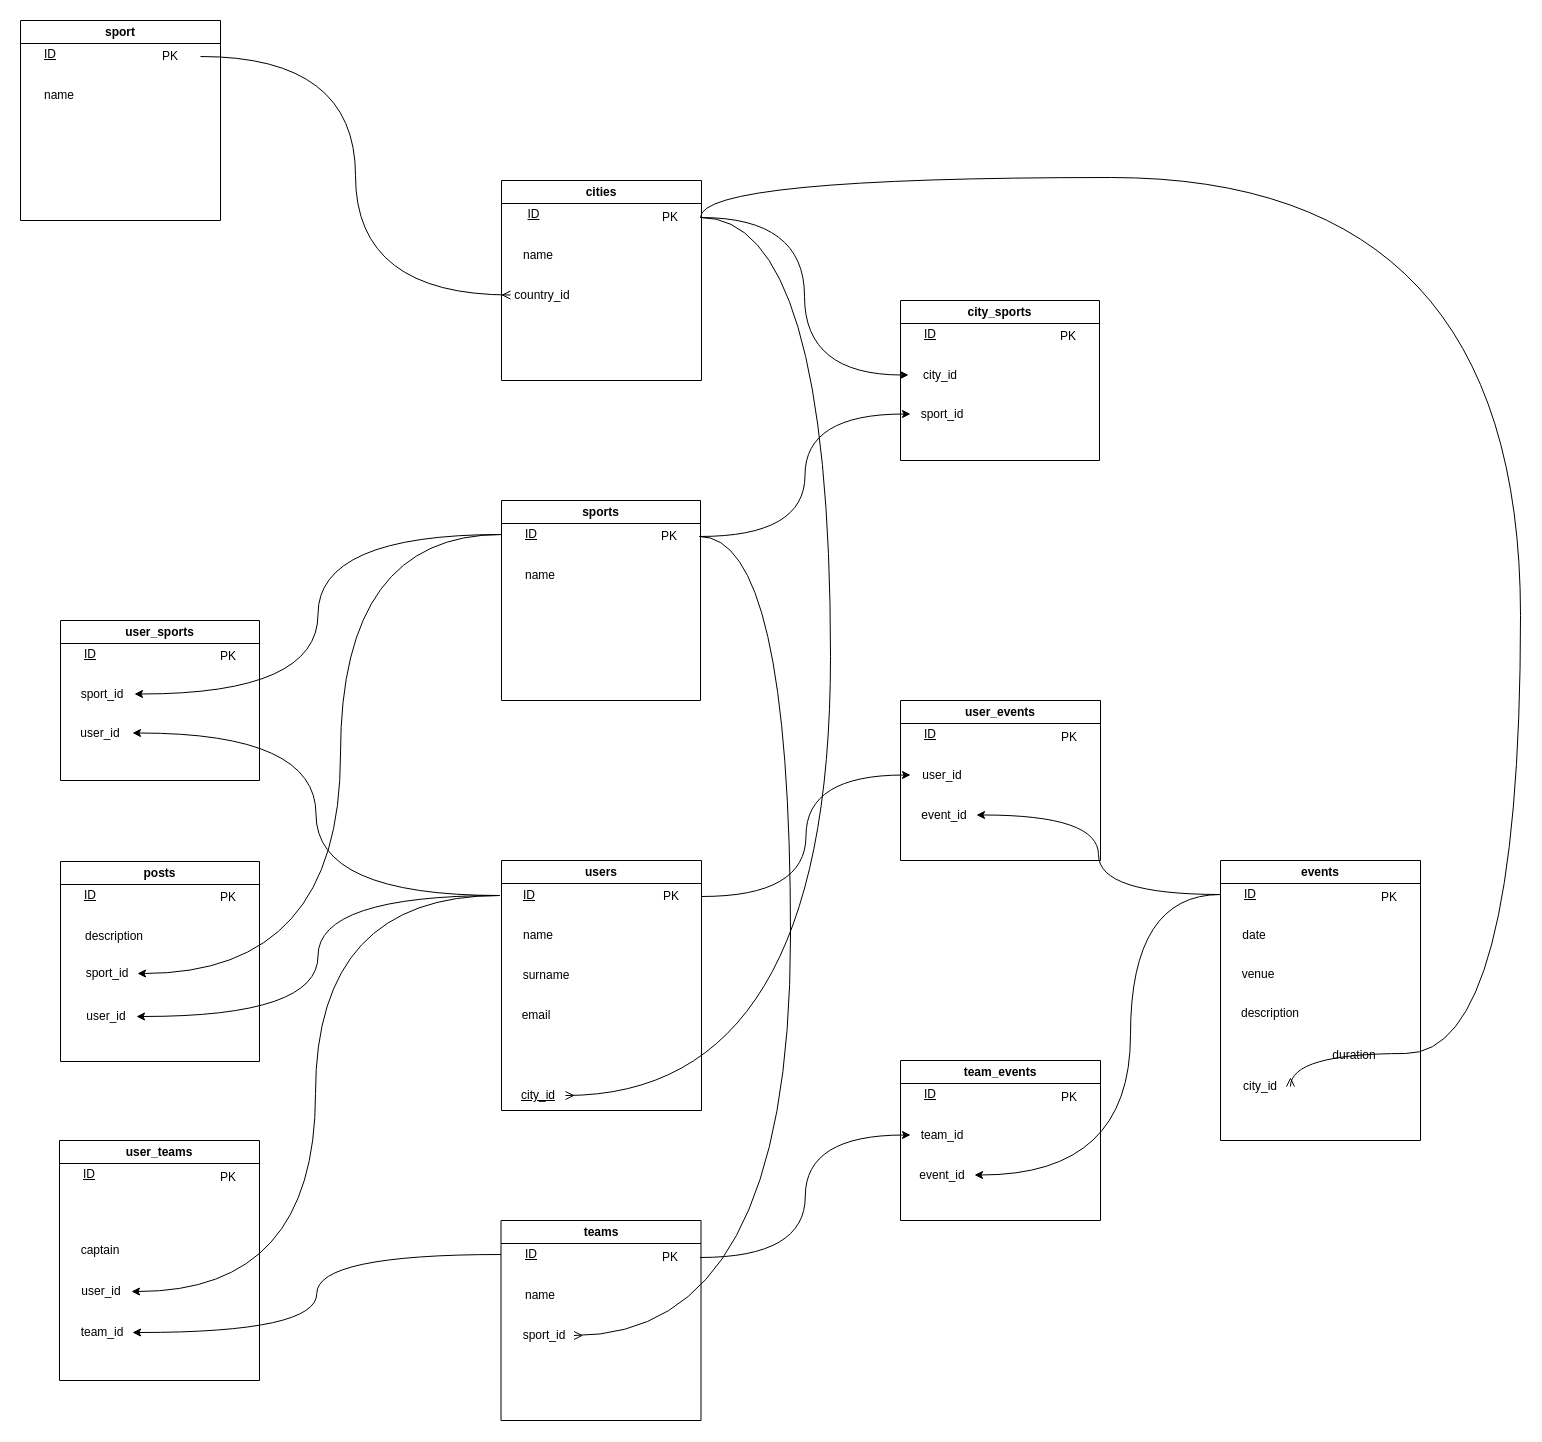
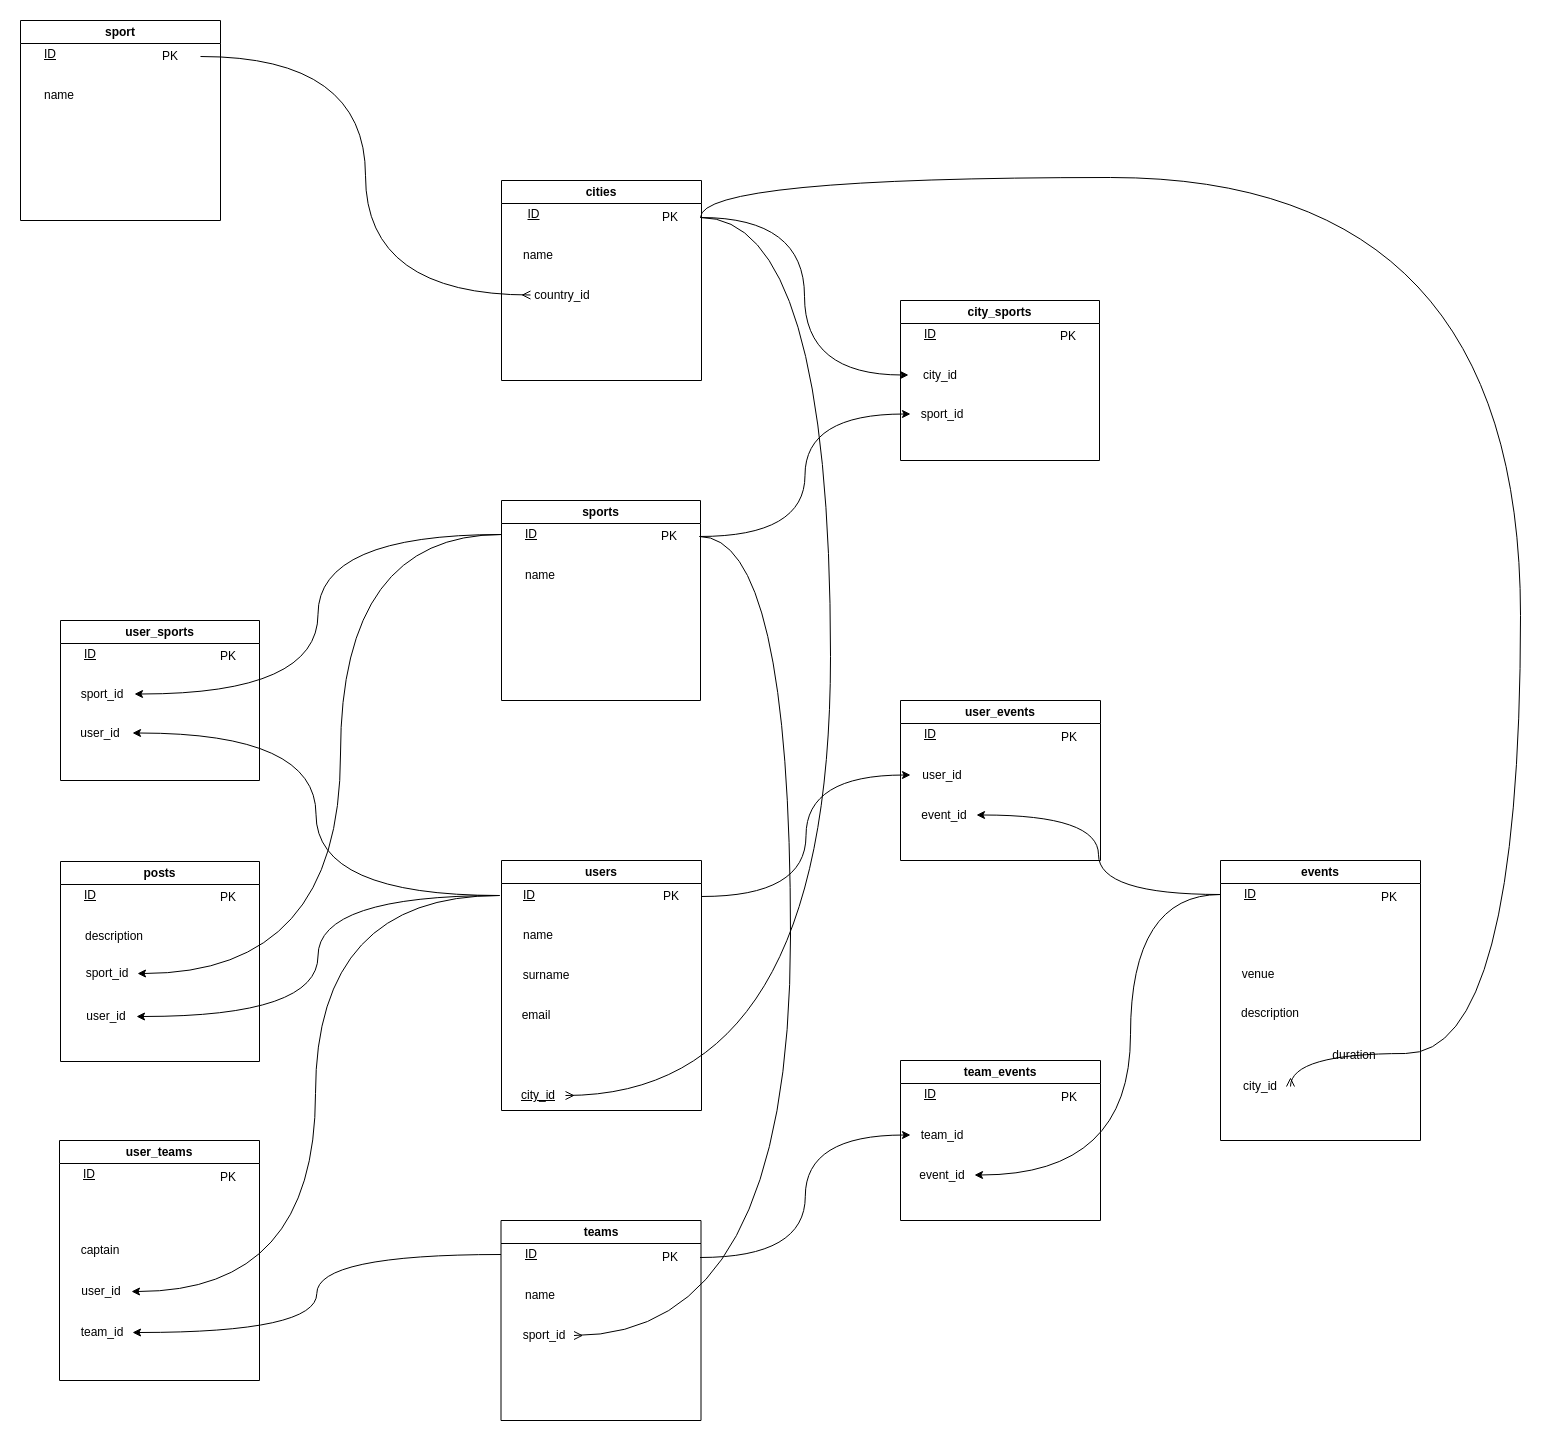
(543, 295) -> (563, 295)
(1255, 936) -> none
